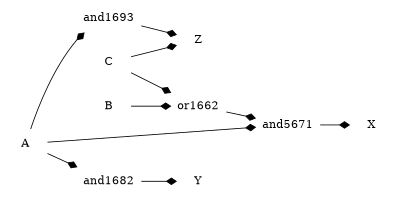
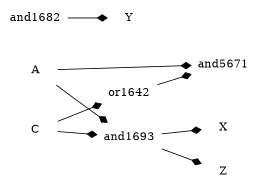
(149, 52) -> (72, 133)
(109, 106) -> none
(198, 106) -> (129, 93)
(330, 125) -> (176, 132)
(58, 158) -> none
